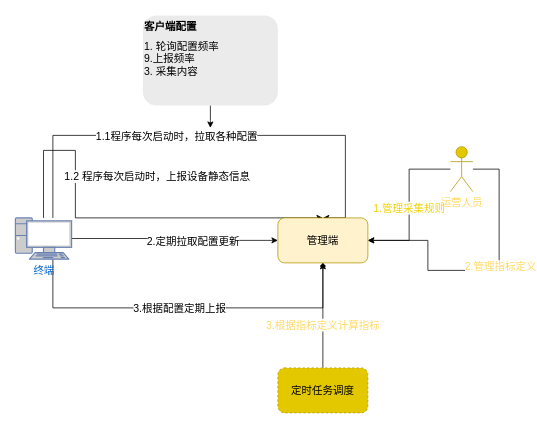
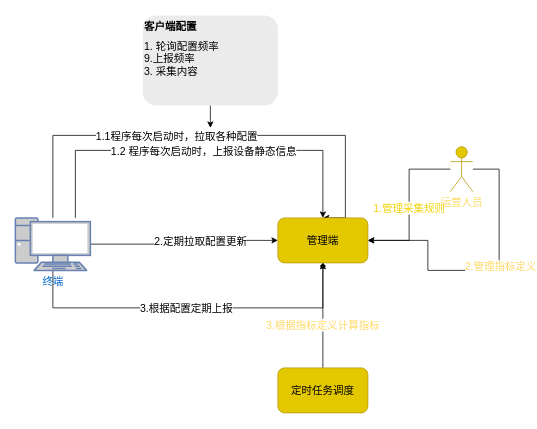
(44, 239) -> (53, 244)
(323, 240) -> (323, 240)
(323, 390) -> (323, 390)
